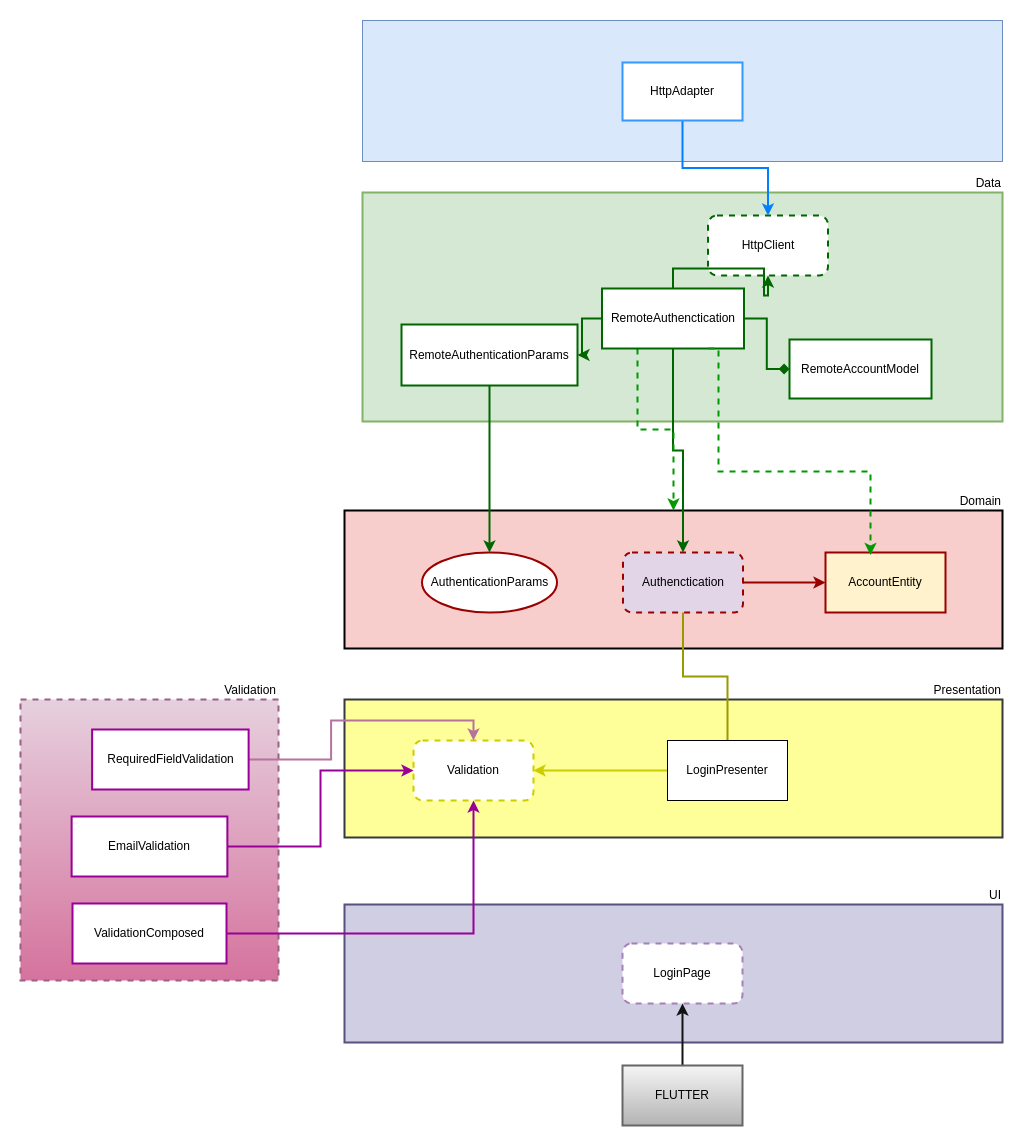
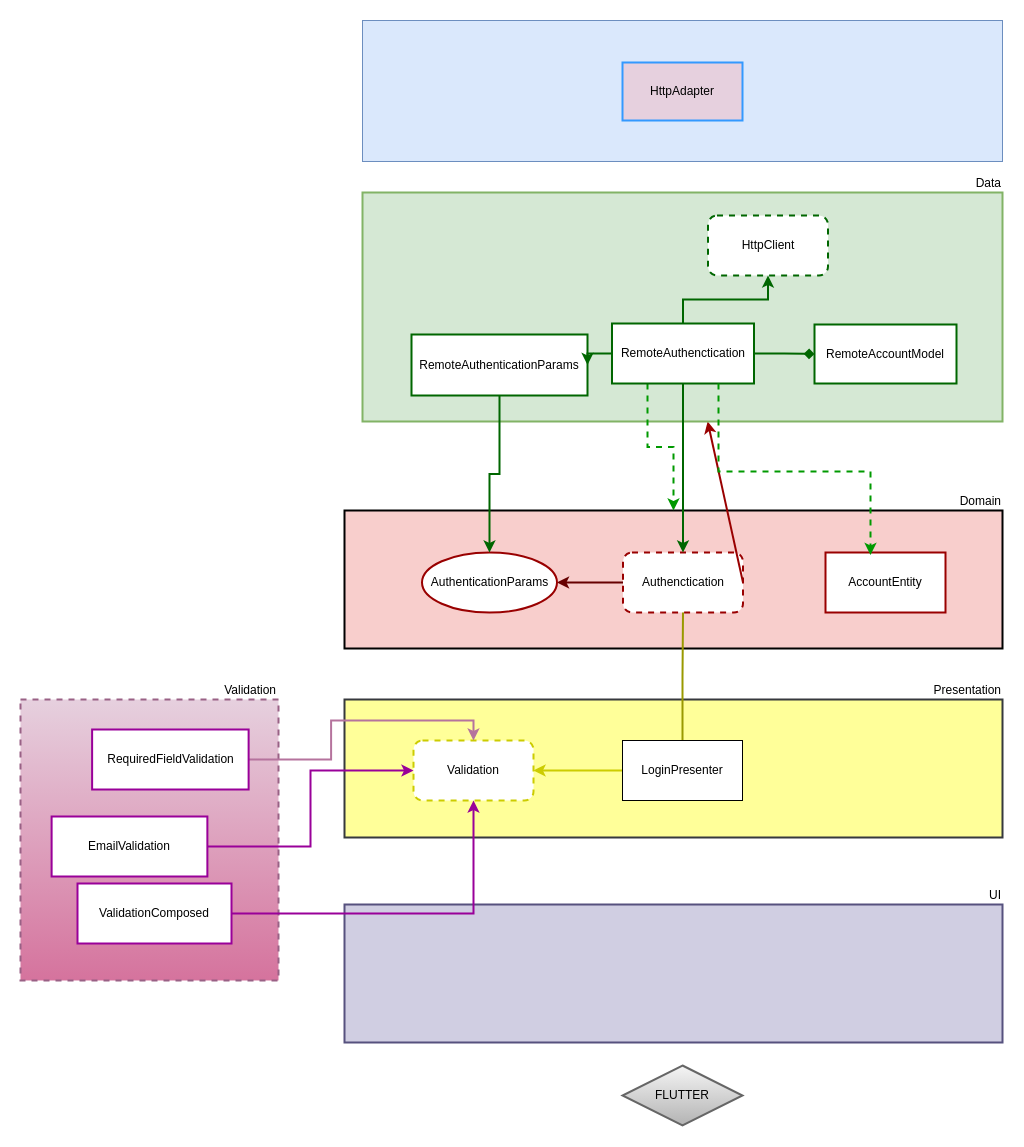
(683, 92) -> (683, 92)
(721, 168) -> none
(673, 319) -> (683, 354)
(490, 355) -> (500, 365)
(861, 369) -> (886, 354)
none -> (595, 583)
(683, 583) -> (683, 583)
(780, 583) -> (731, 528)
(886, 583) -> (886, 583)
(728, 771) -> (683, 771)
(149, 847) -> (129, 847)
(150, 934) -> (155, 914)
(683, 974) -> none
(683, 1039) -> none
(683, 1096) -> (683, 1096)
